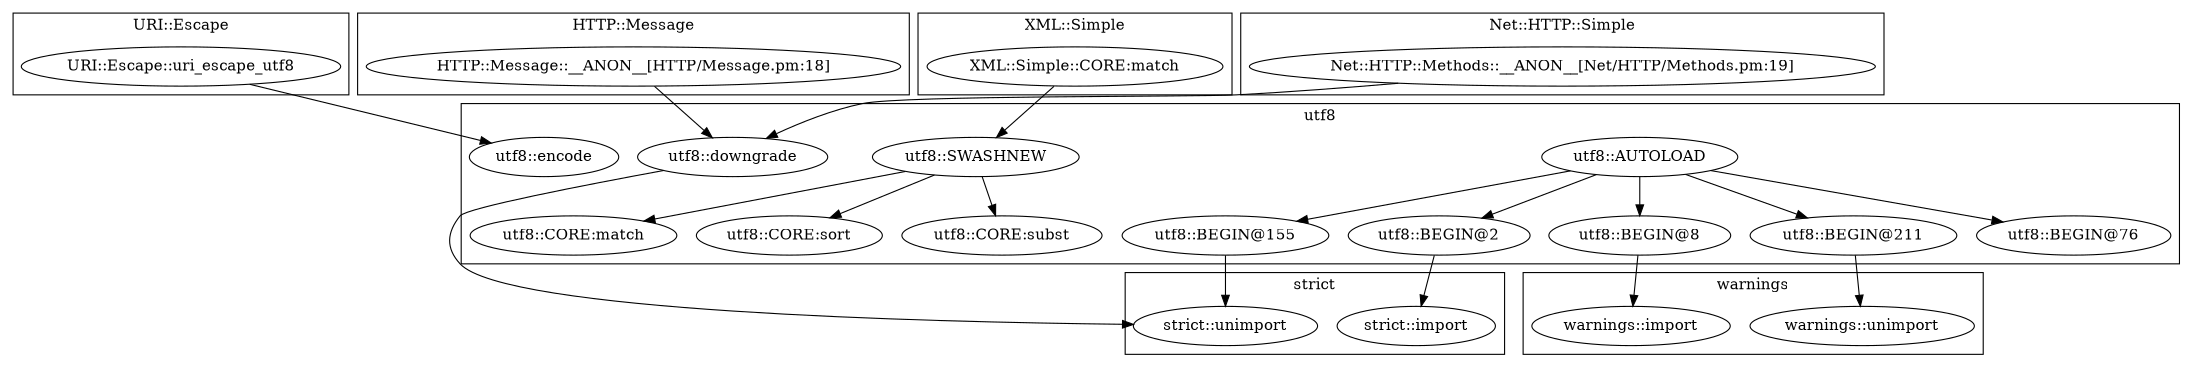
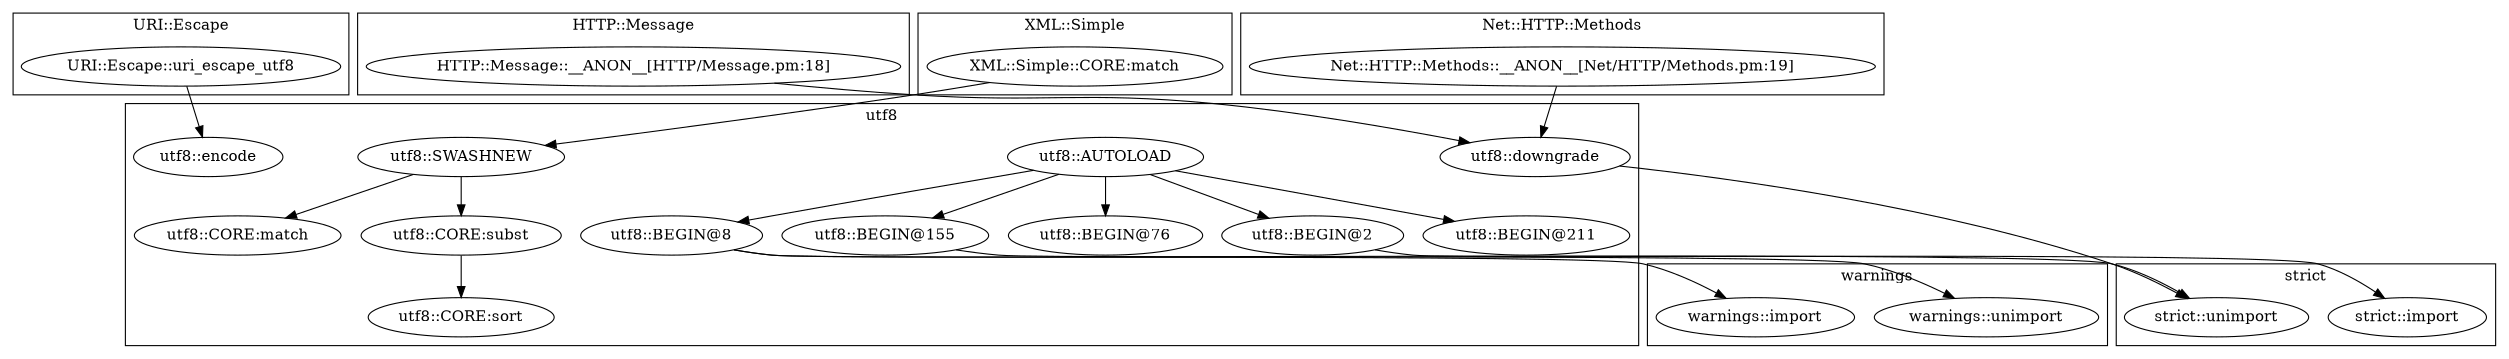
(1562, 26) -> (1562, 26)
(887, 194) -> (461, 271)
(1858, 279) -> (1342, 257)
